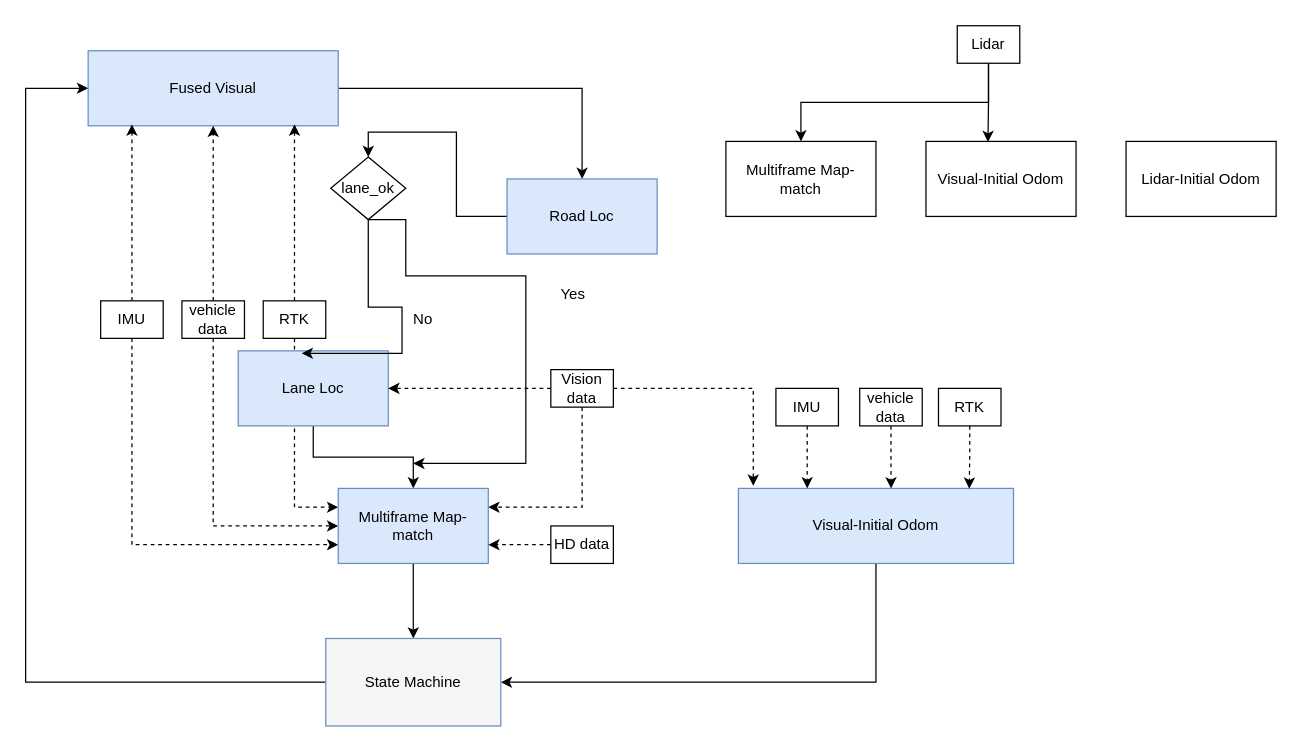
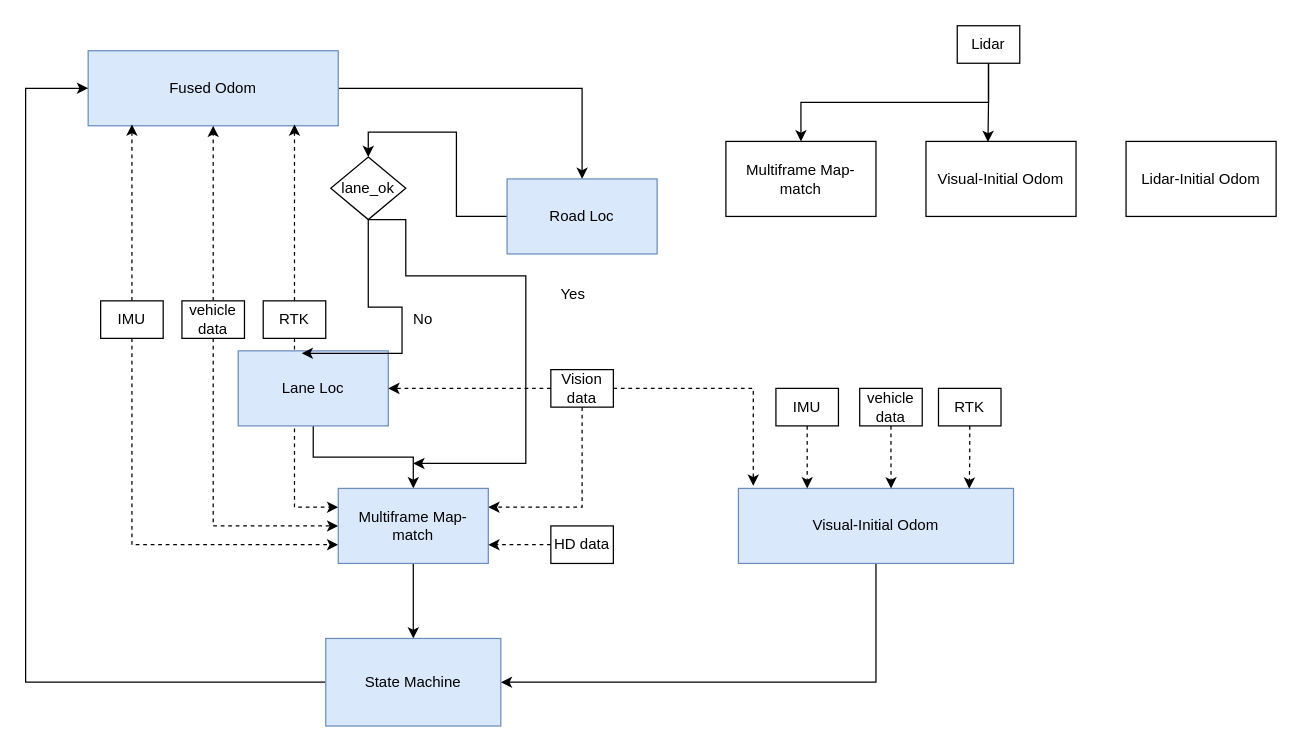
(213, 88) -> (213, 88)
(413, 682) -> (413, 682)
